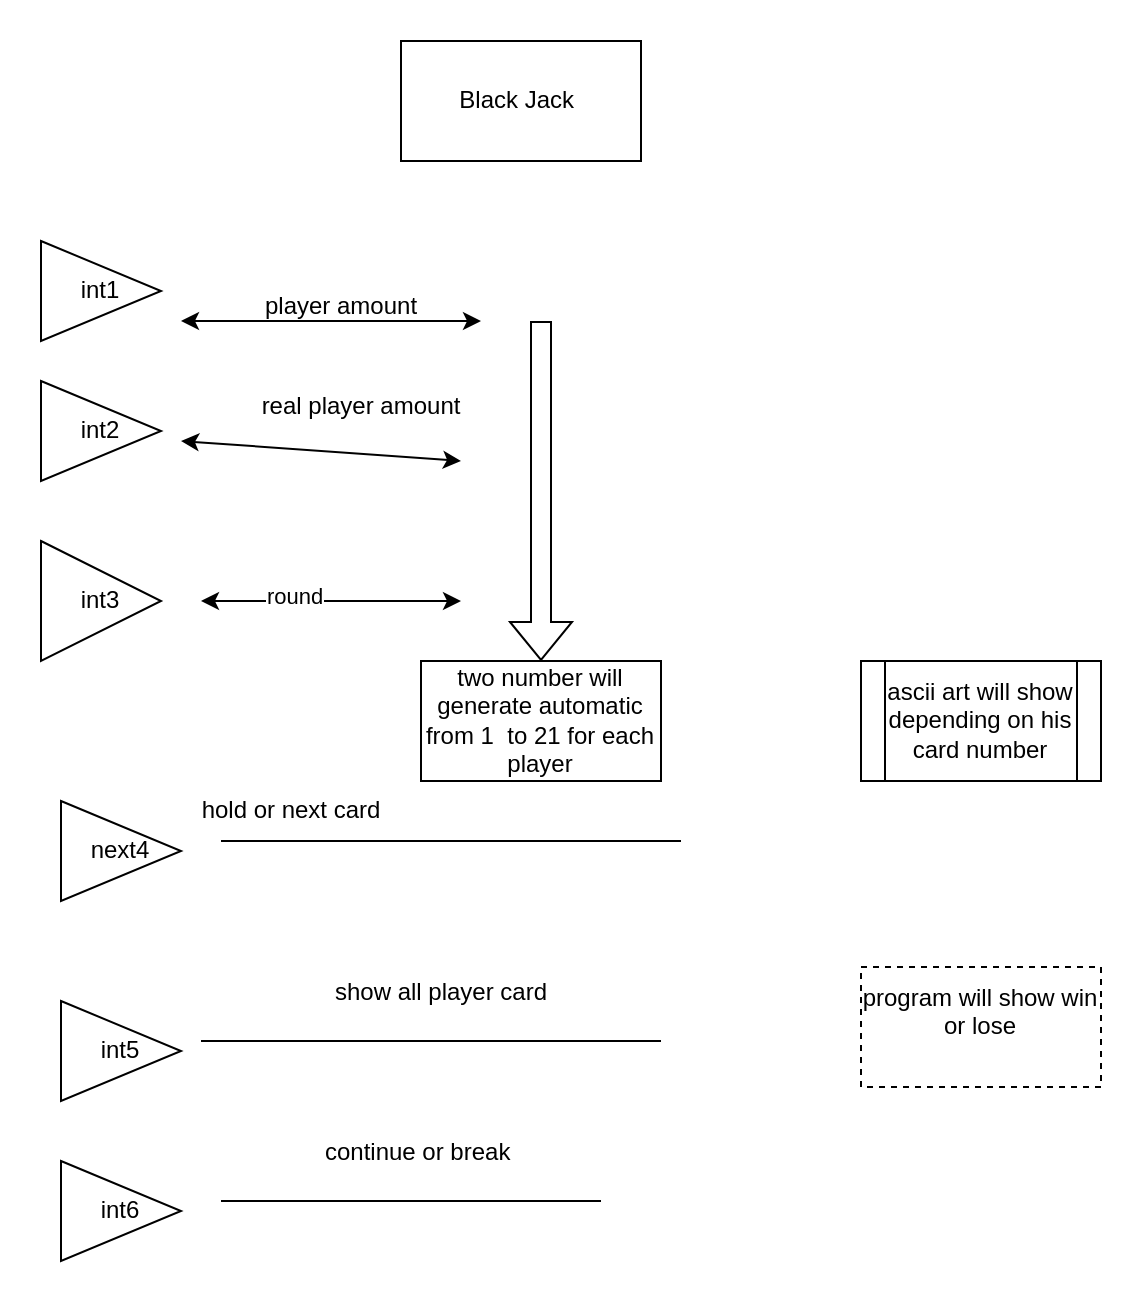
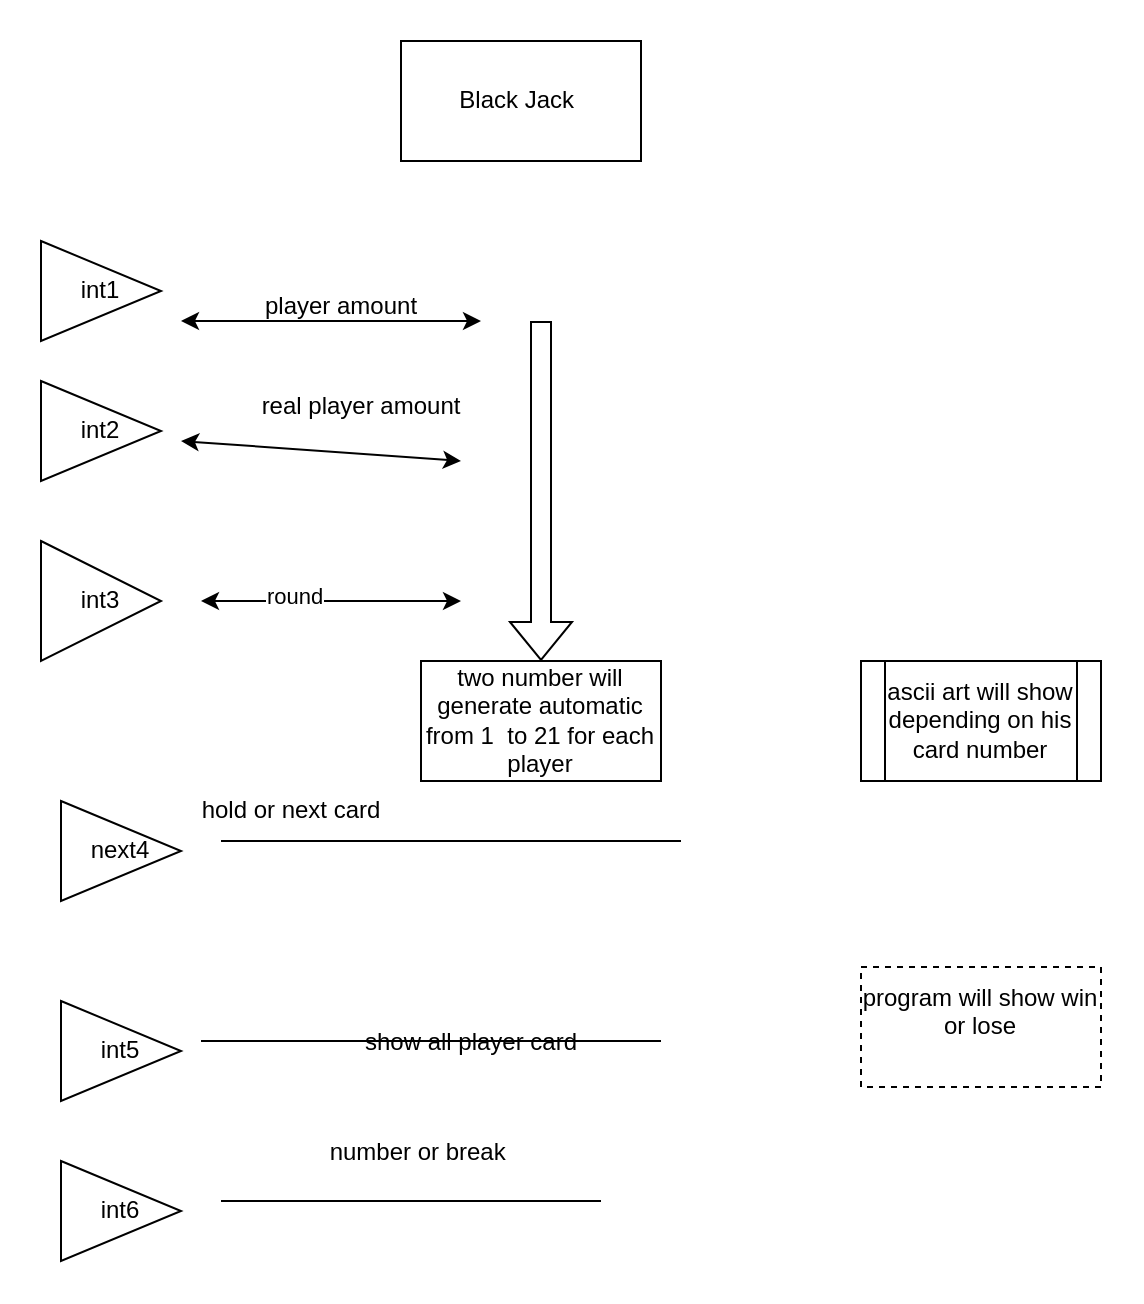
(441, 1007) -> (471, 1057)
(422, 1167) -> (422, 1167)
